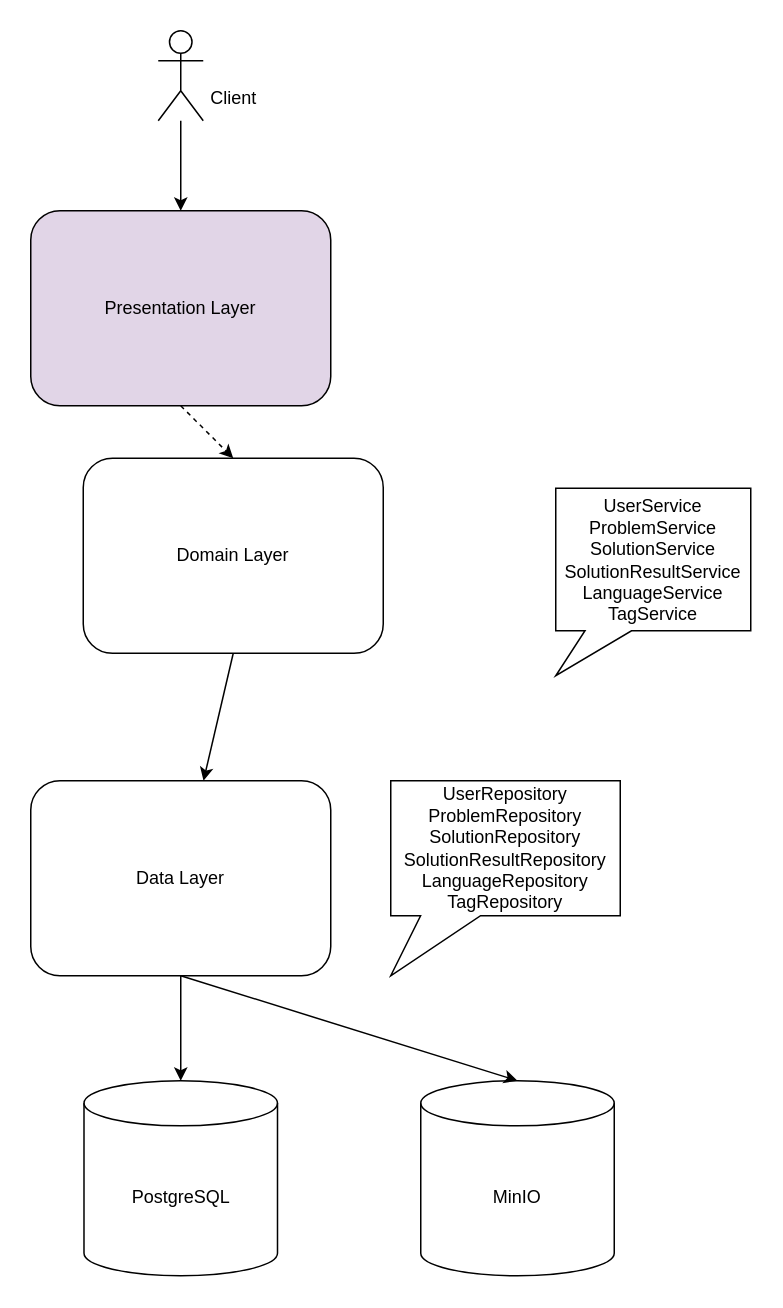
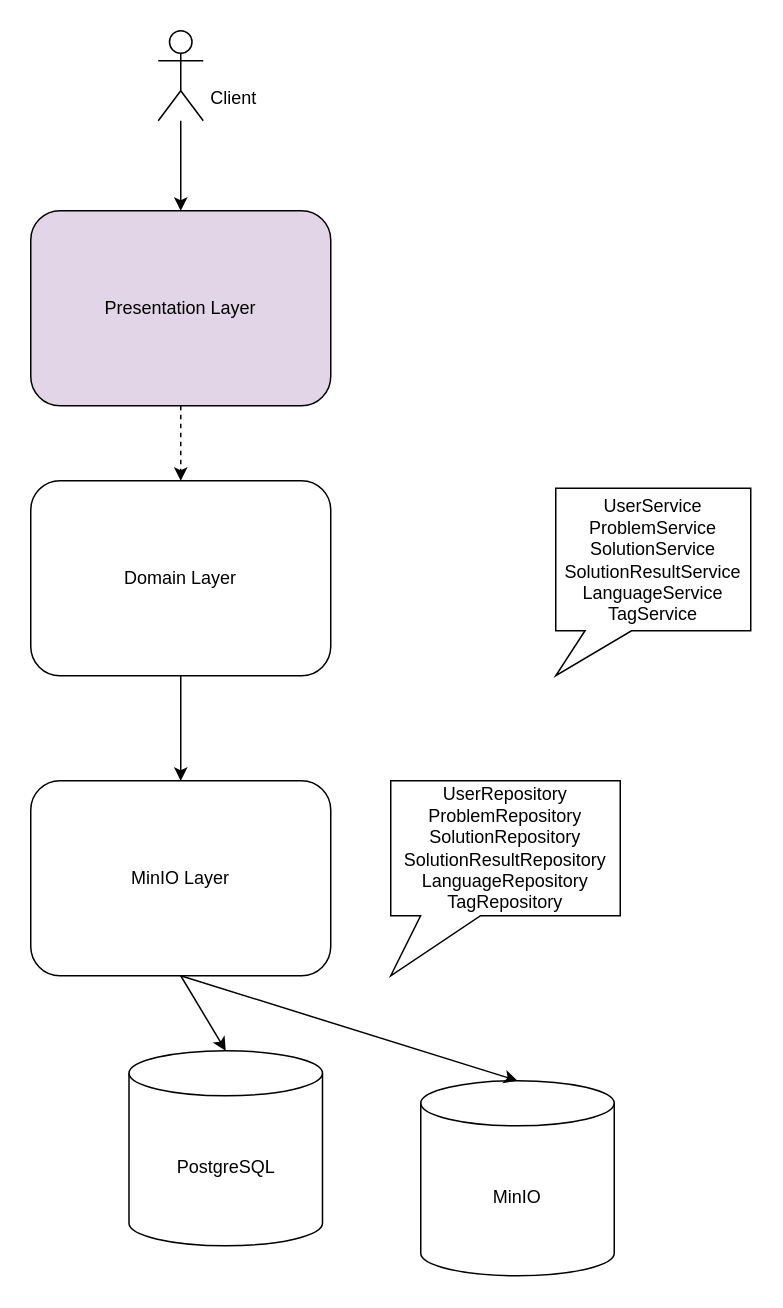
(233, 556) -> (181, 578)
(181, 878) -> (181, 878)
(181, 1178) -> (226, 1148)
